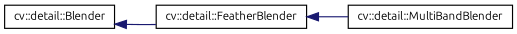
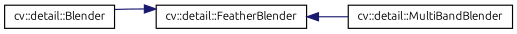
(141, 25) -> (130, 9)
